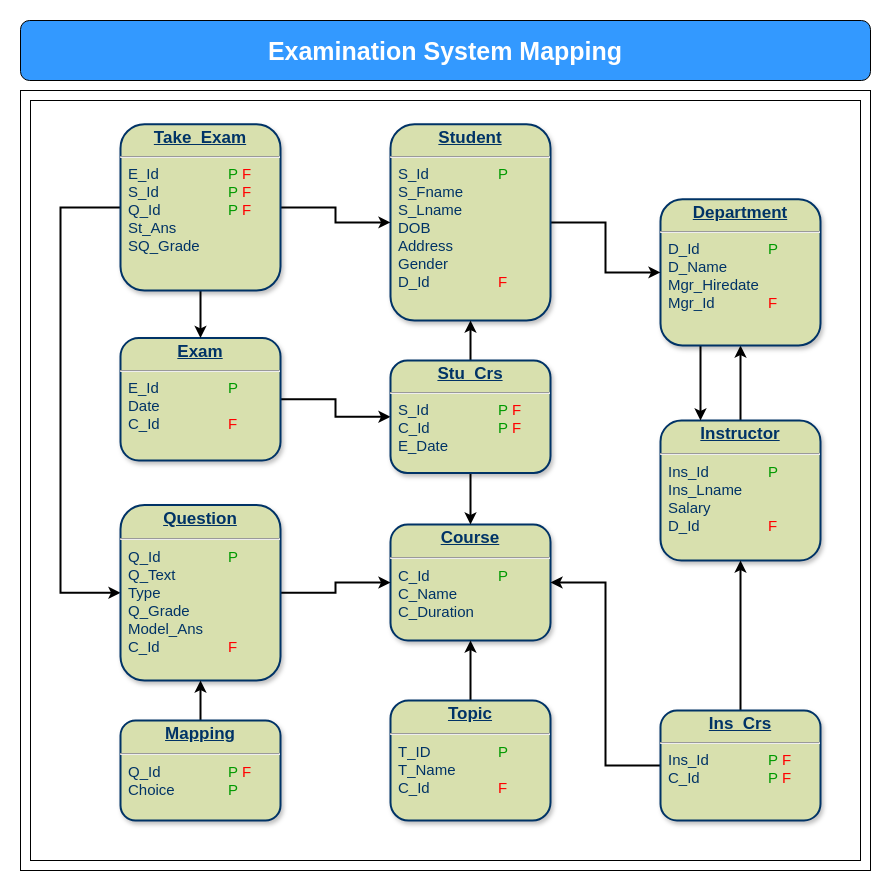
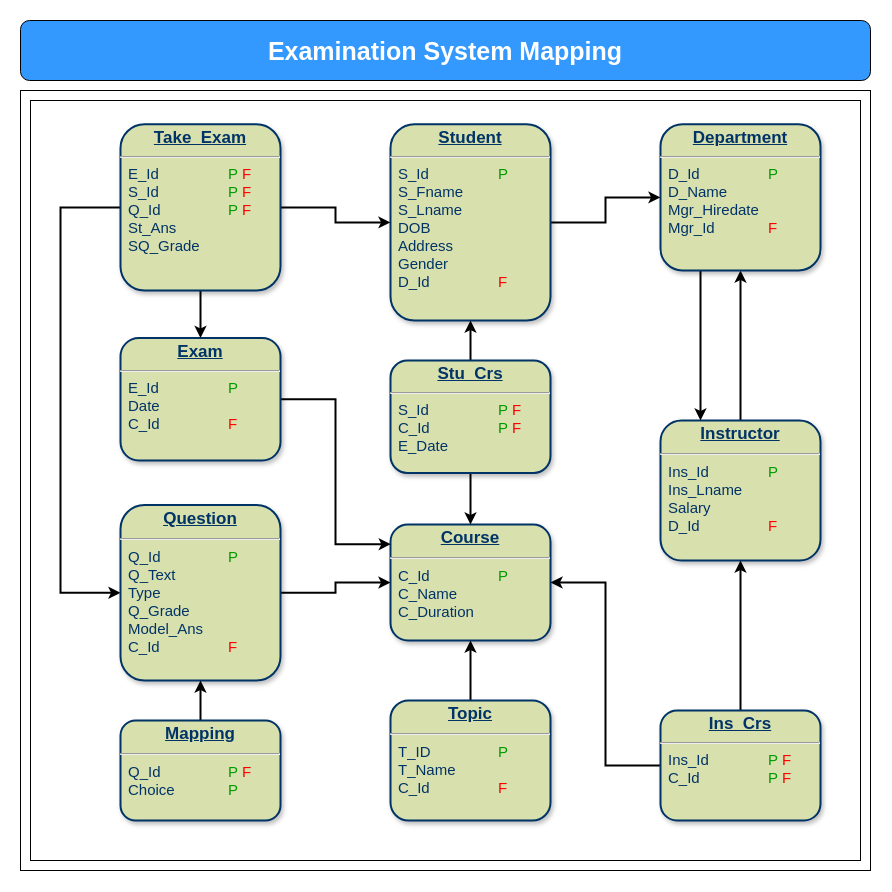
(741, 272) -> (741, 197)
(357, 417) -> (336, 503)
